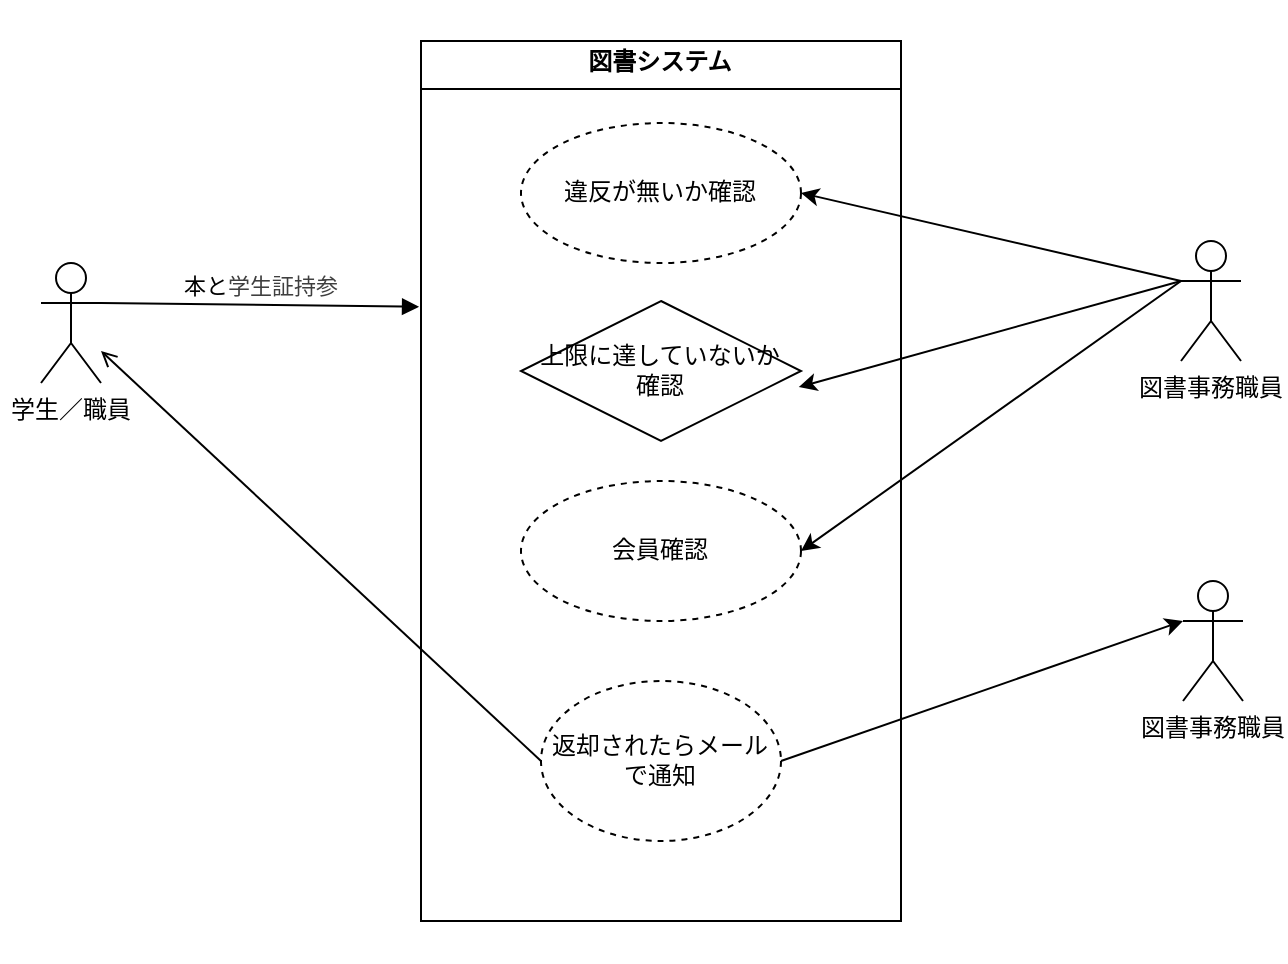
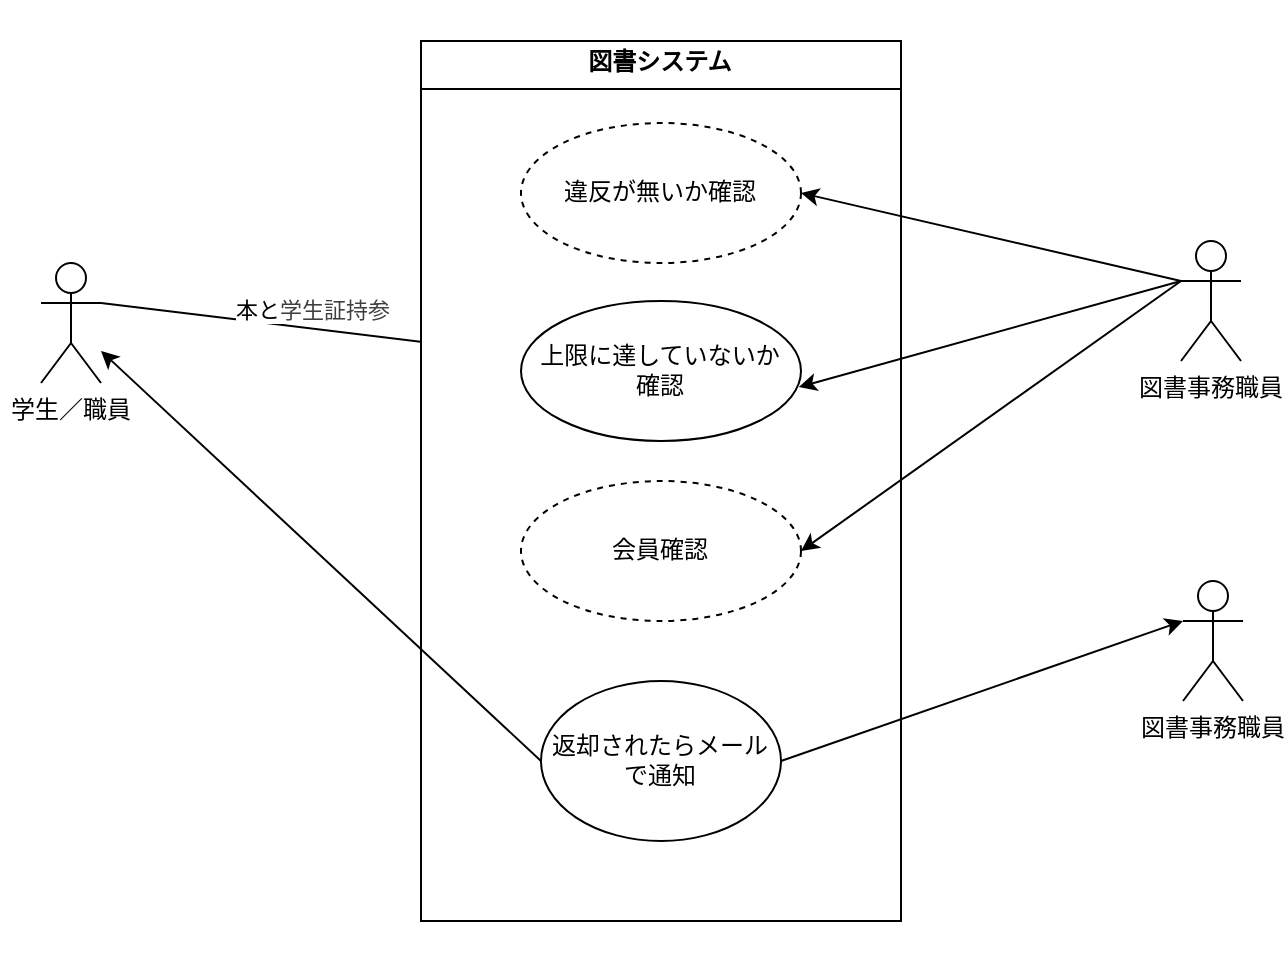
(251, 305) -> (345, 333)
(109, 358) -> (111, 360)
(661, 371) -> (661, 371)
(661, 761) -> (661, 761)
